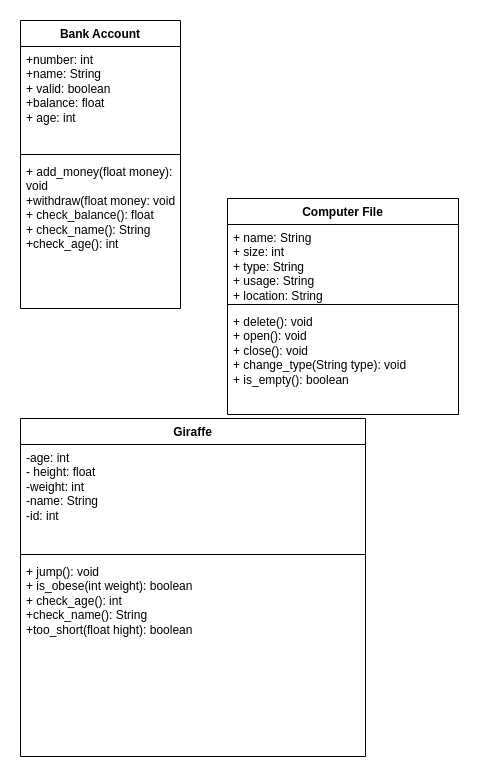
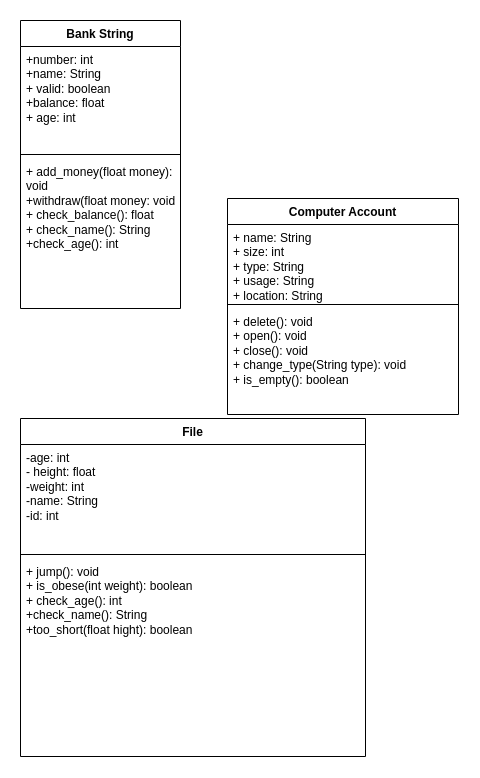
(101, 35) -> (101, 35)
(343, 213) -> (343, 213)
(193, 433) -> (193, 433)
